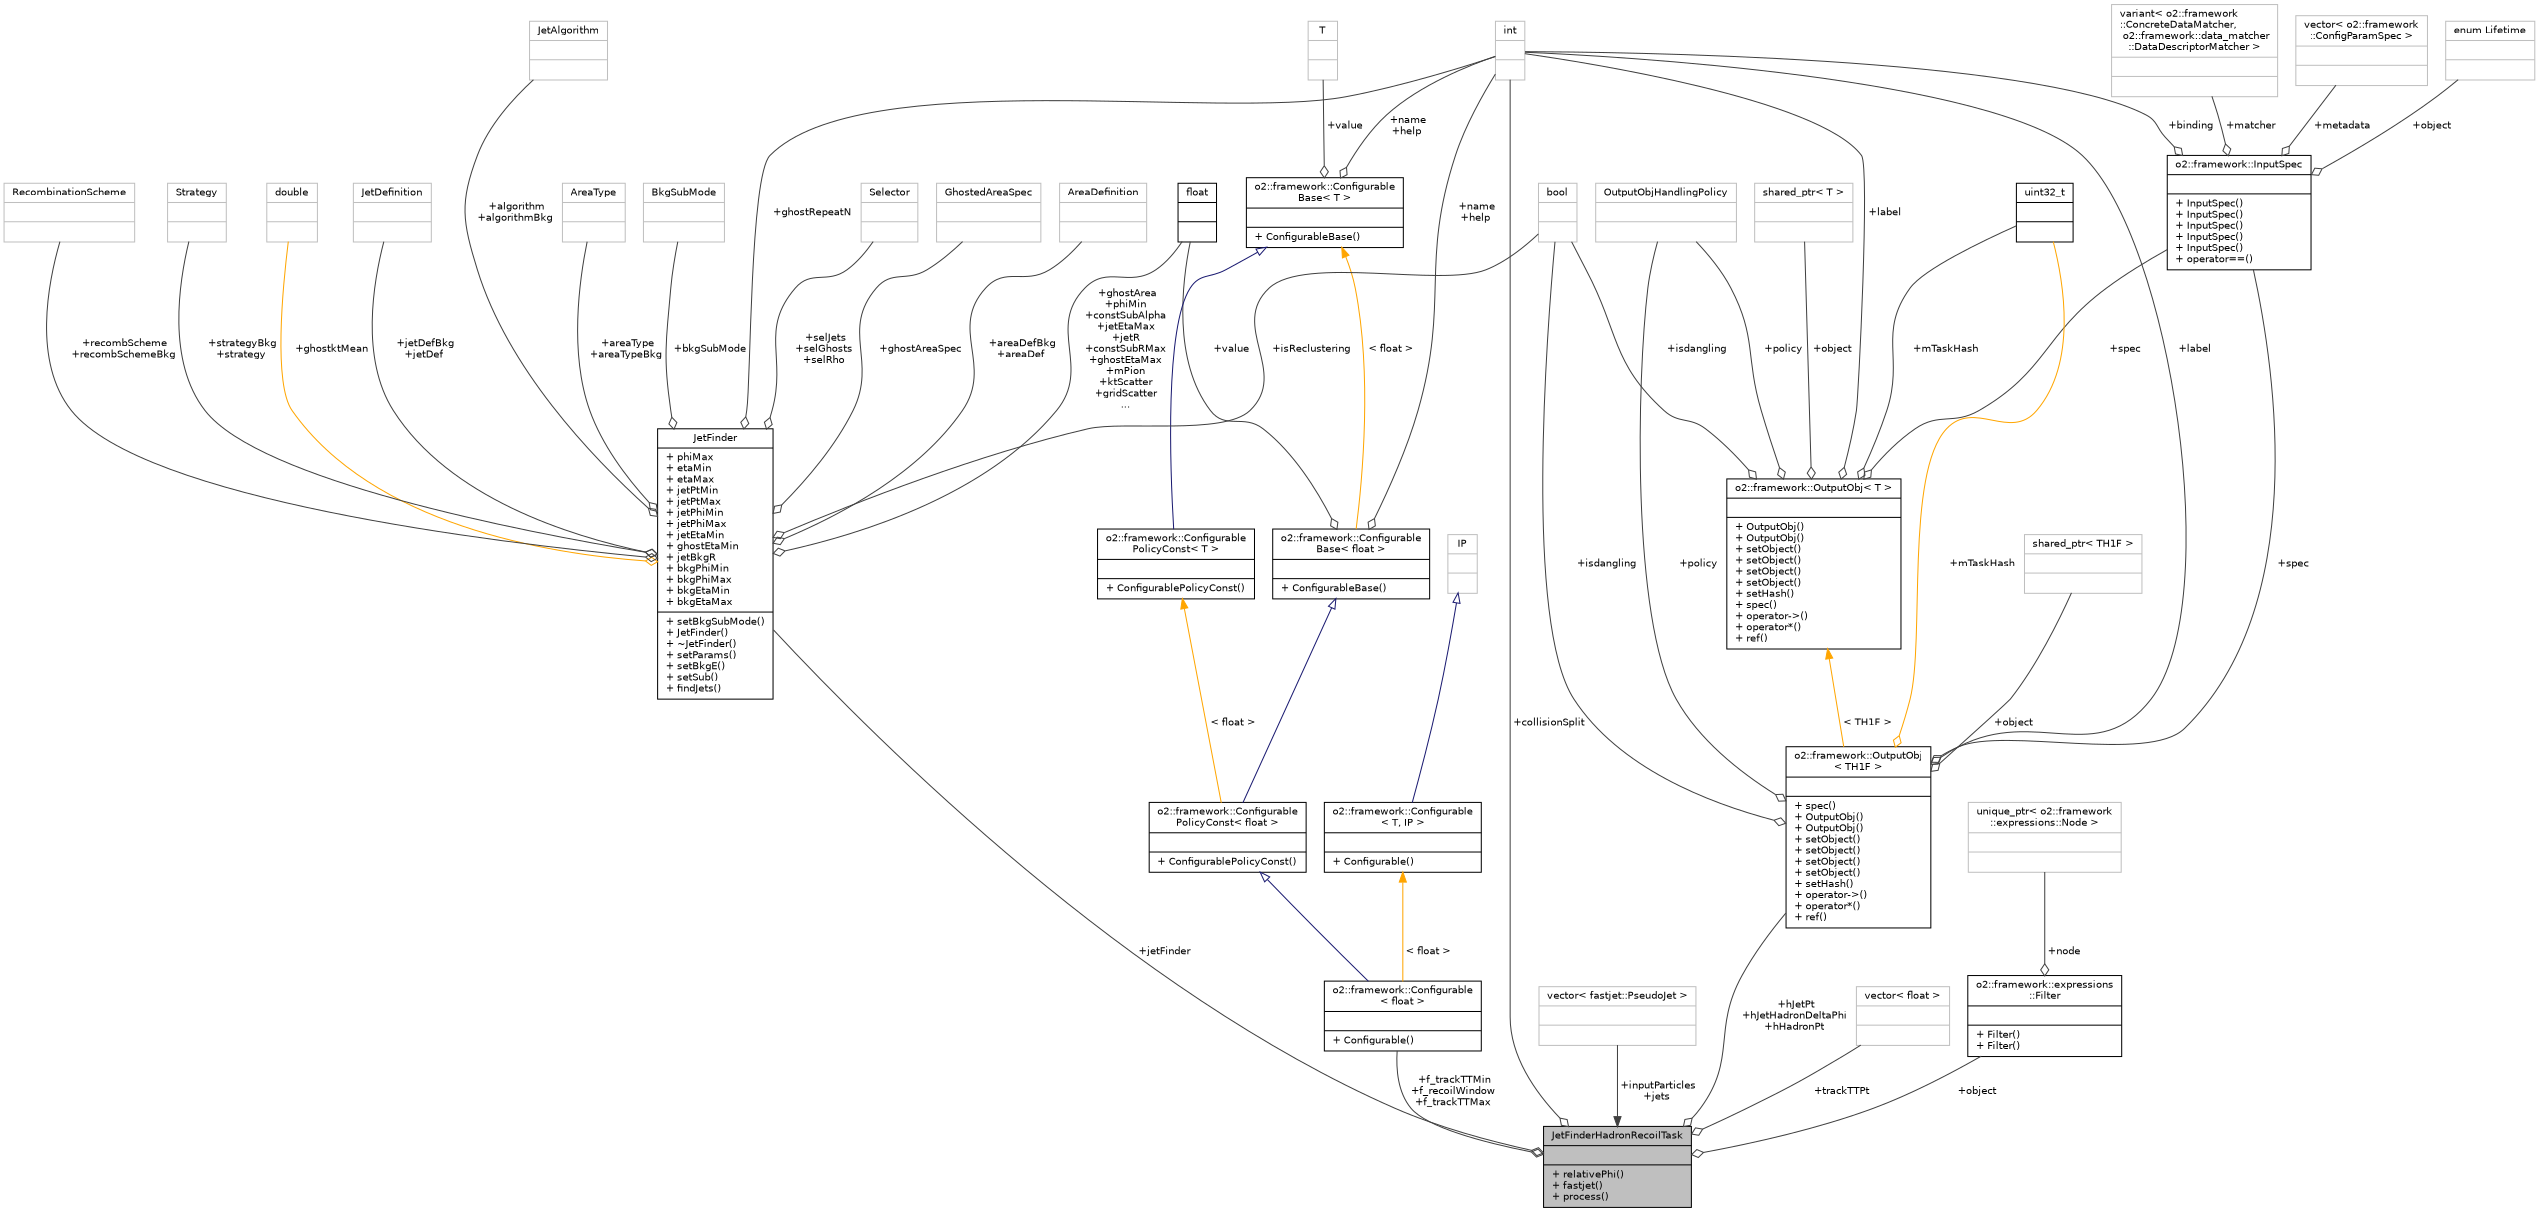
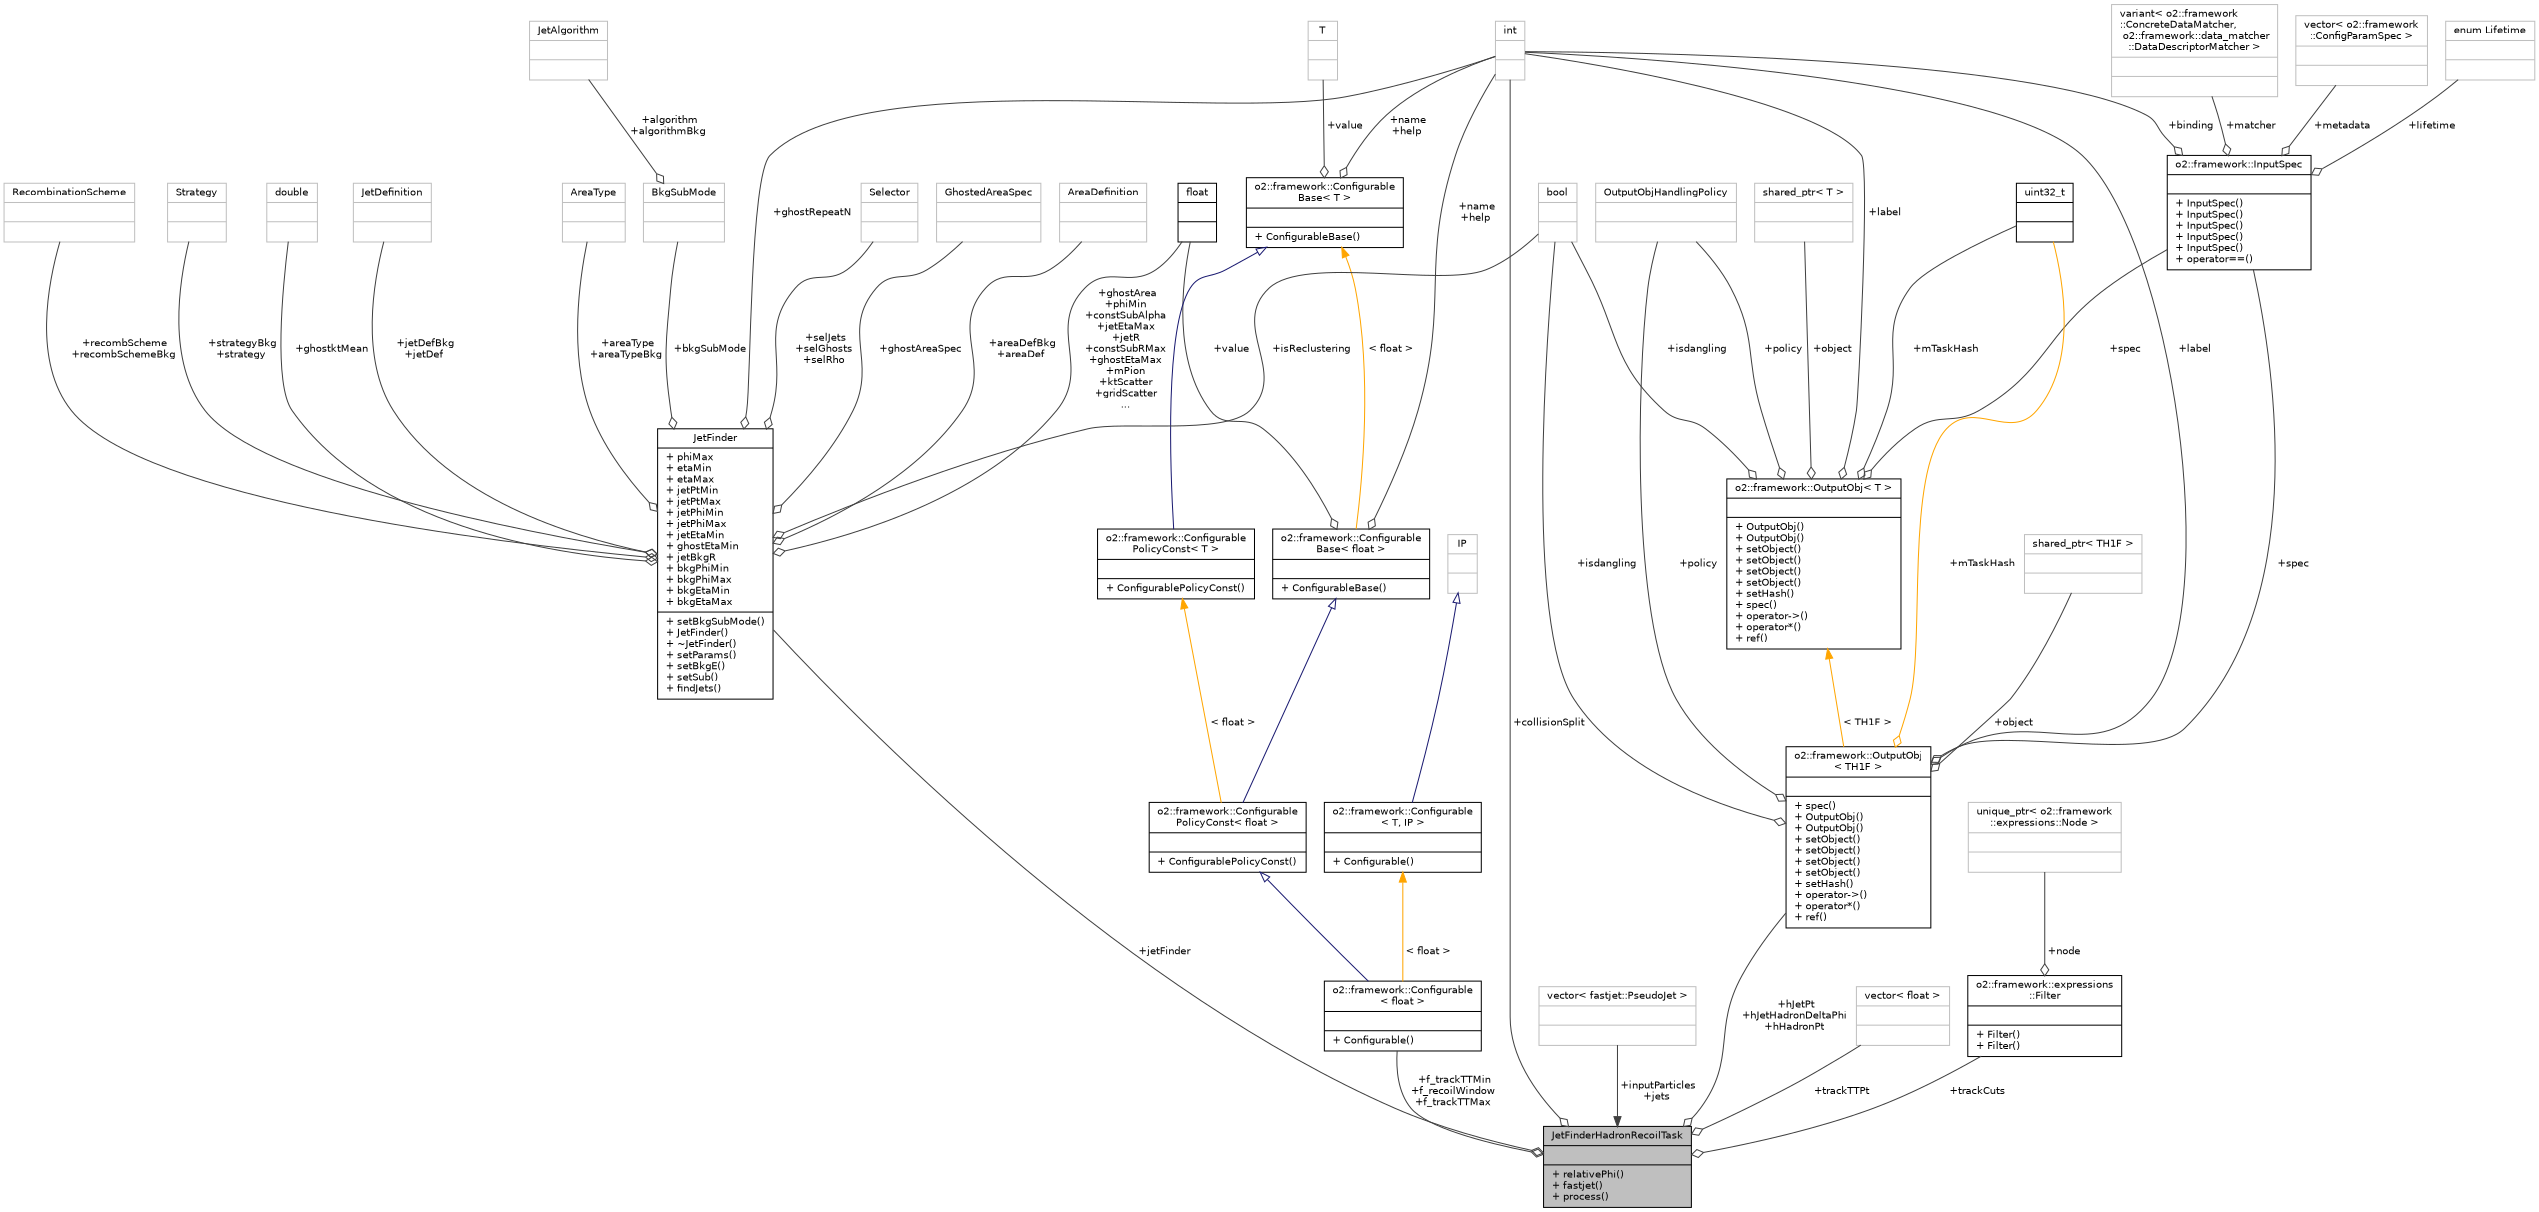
(2431, 126) -> (2431, 126)
(493, 309) -> (622, 126)
(375, 485) -> (375, 485)
(1976, 1091) -> (1976, 1091)
